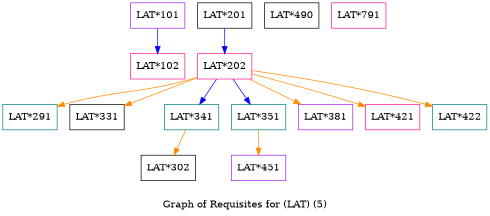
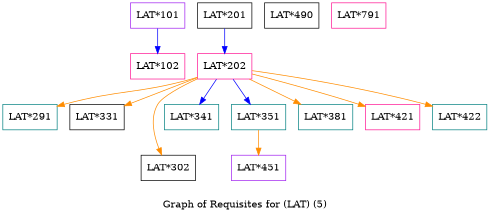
(326, 117) -> (326, 117)
(181, 139) -> (158, 103)
